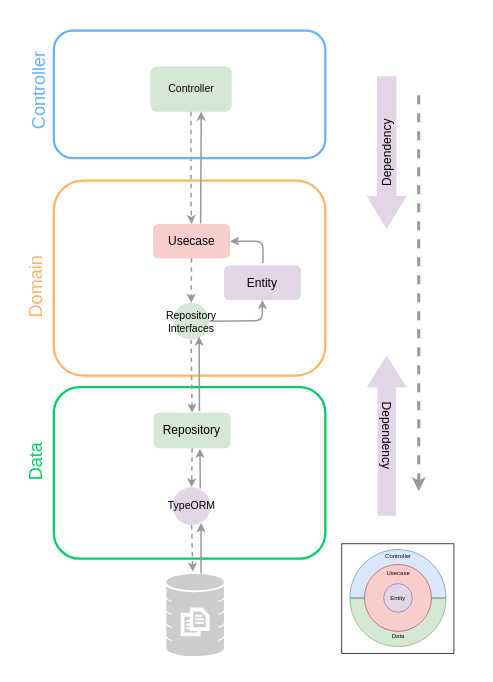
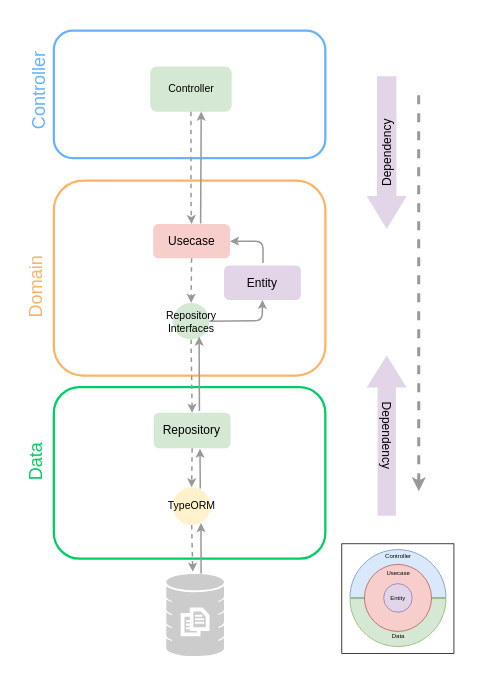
(192, 506) -> (192, 506)
